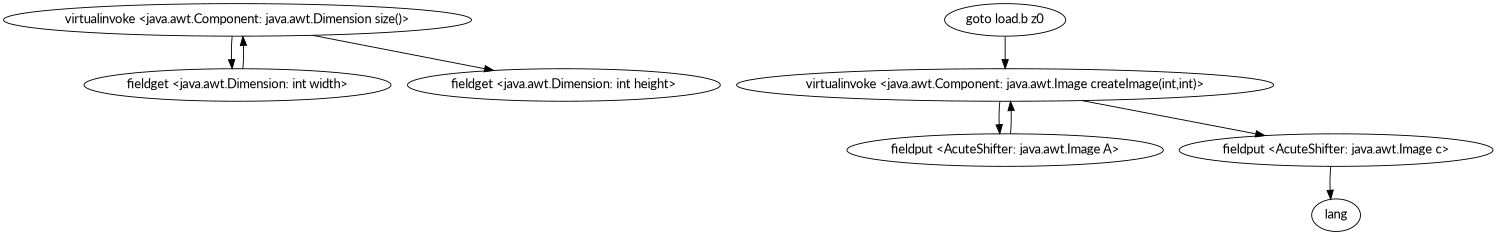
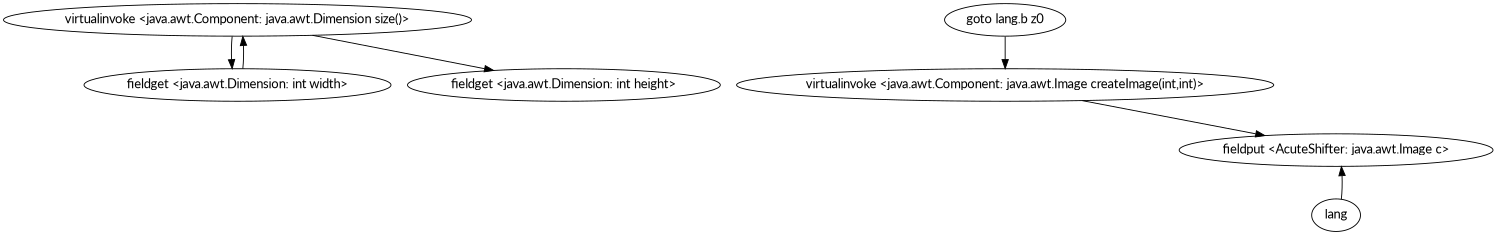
(1005, 20) -> (1005, 20)
(1005, 150) -> none
(1330, 178) -> (1342, 188)
